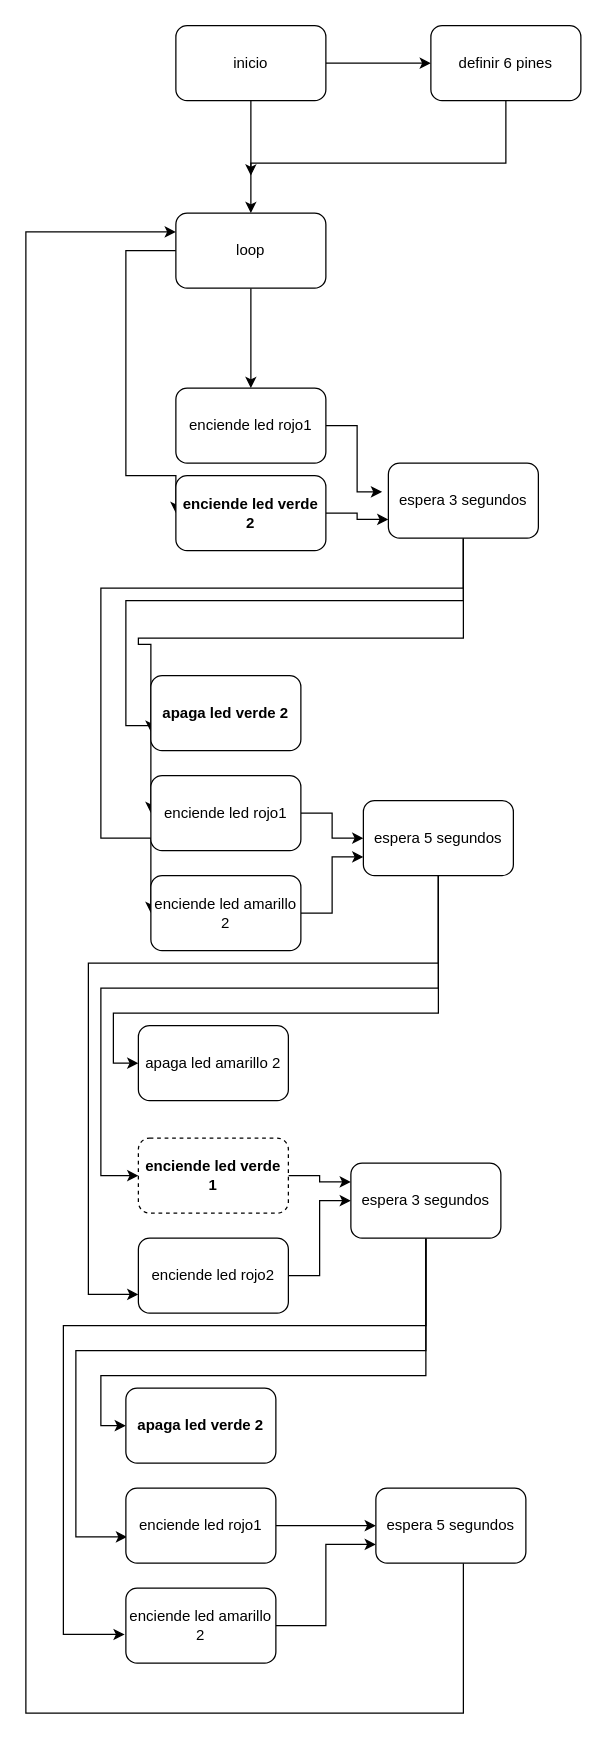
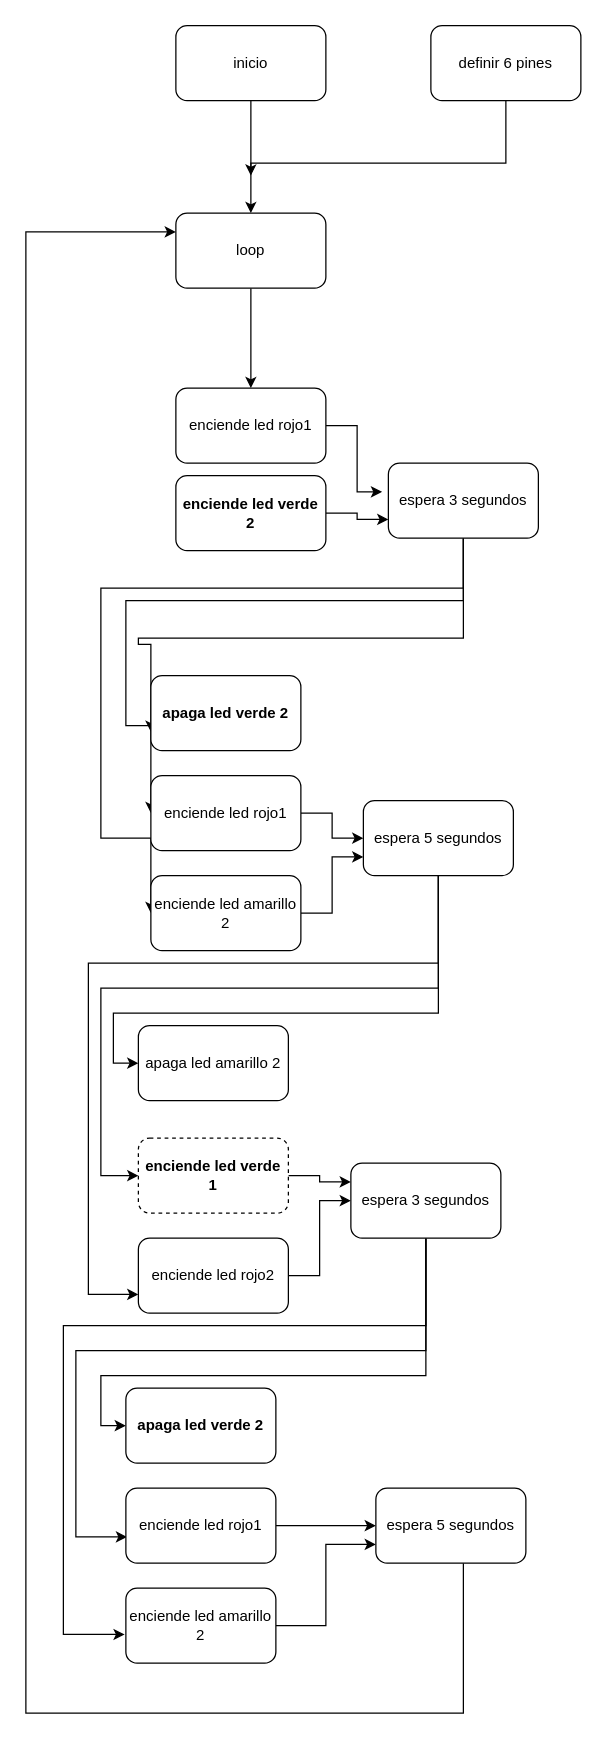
(374, 63) -> none
(126, 368) -> none
